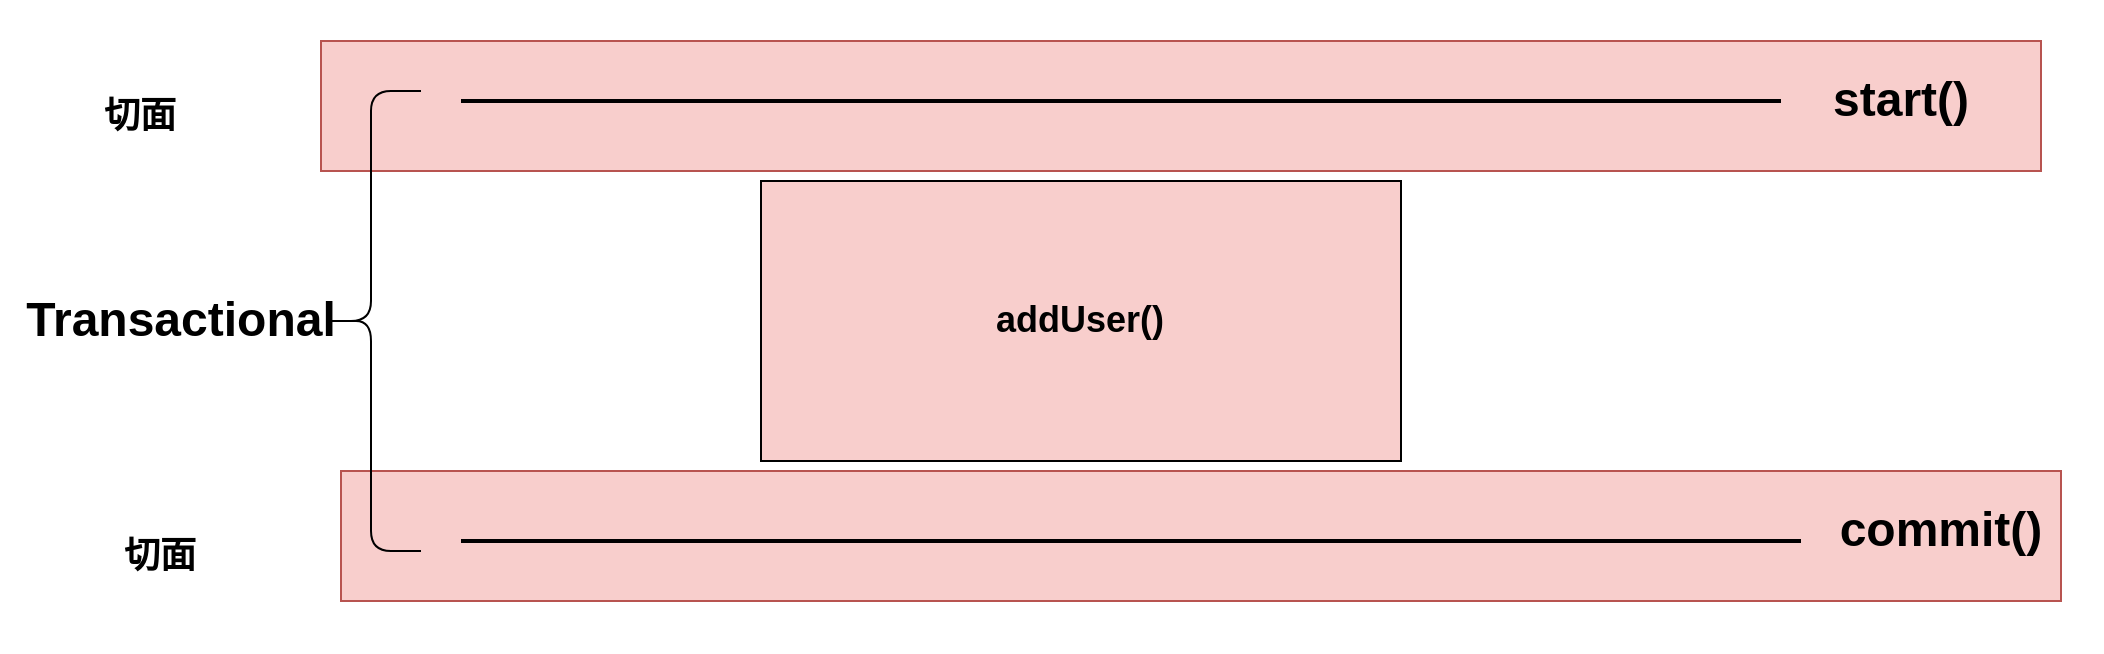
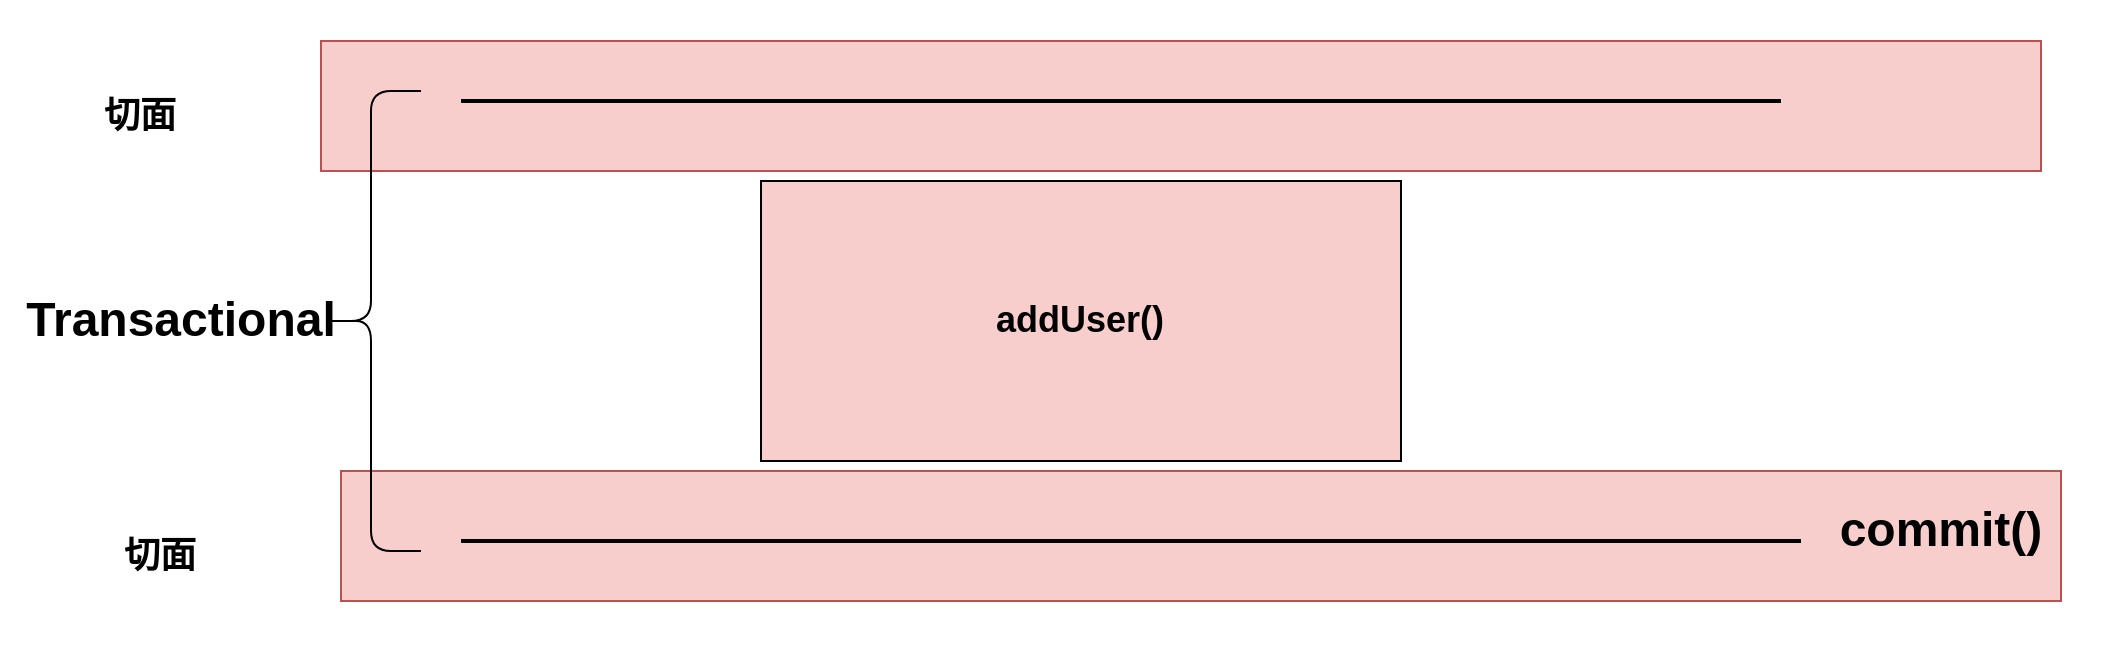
(1901, 101) -> none
